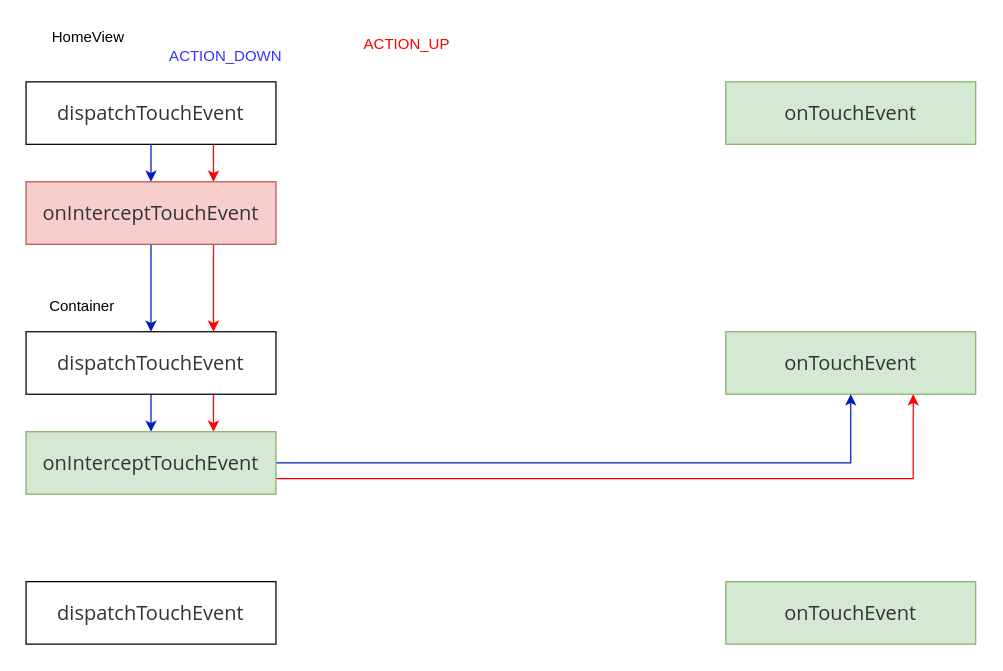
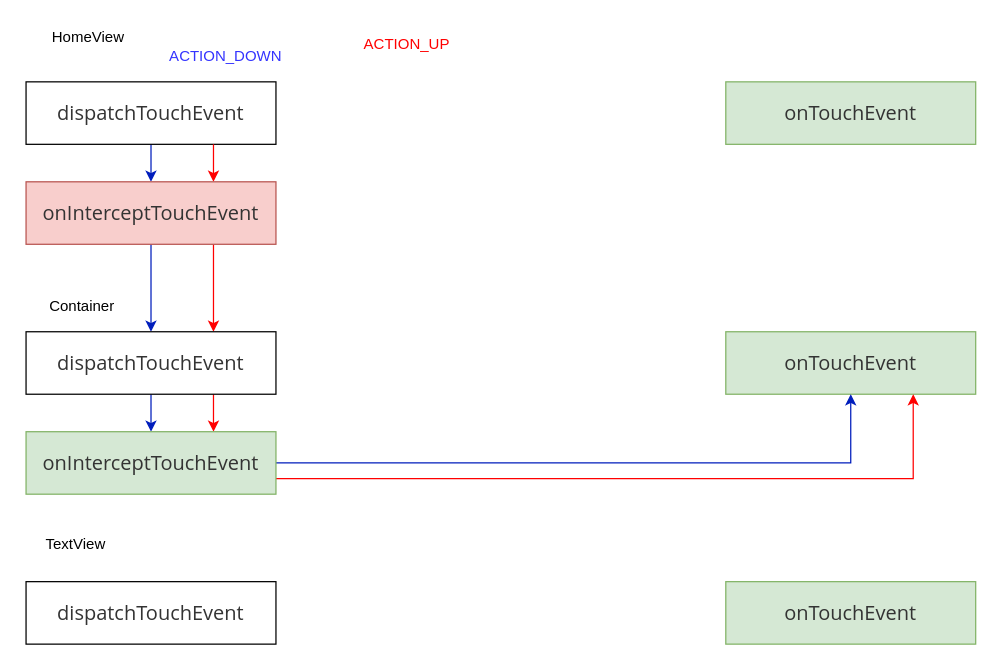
none -> (76, 544)
